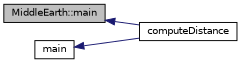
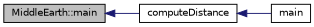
(112, 42) -> (259, 13)
